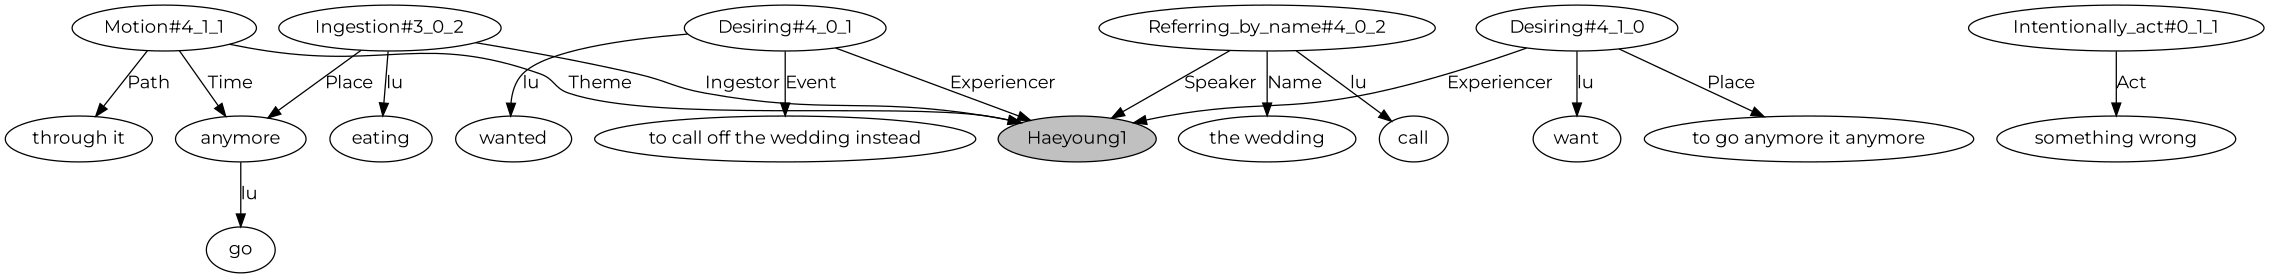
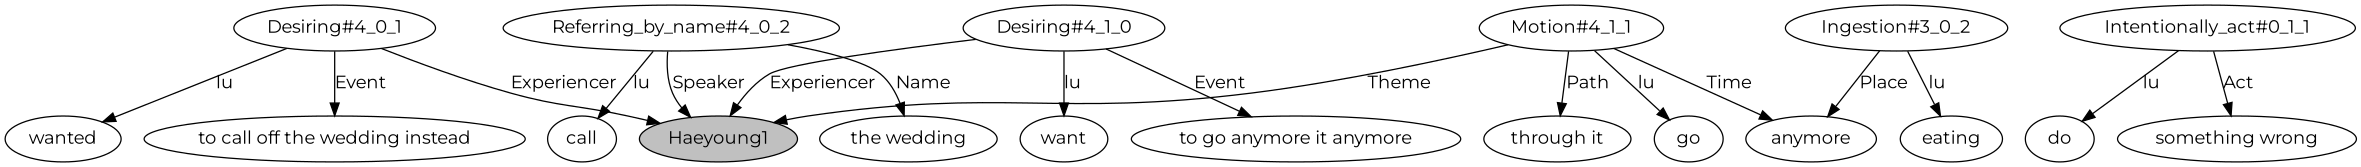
(1731, 84) -> (1220, 84)
(739, 98) -> none
none -> (2060, 139)
(241, 188) -> (1627, 81)
